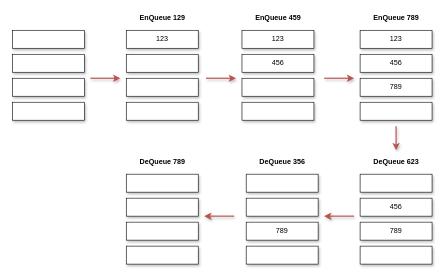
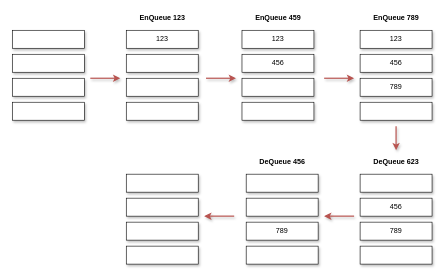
(163, 18) -> (163, 18)
(162, 162) -> none
(283, 162) -> (283, 162)
